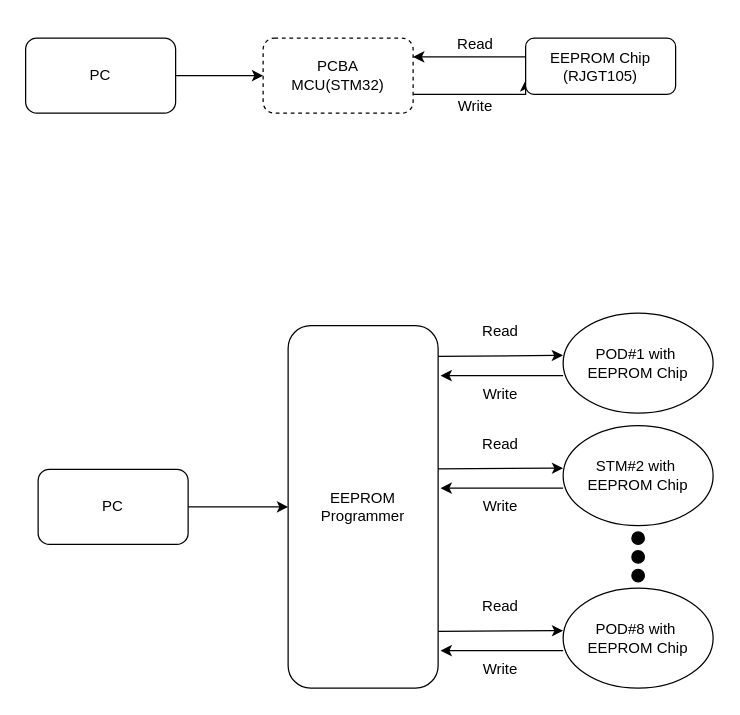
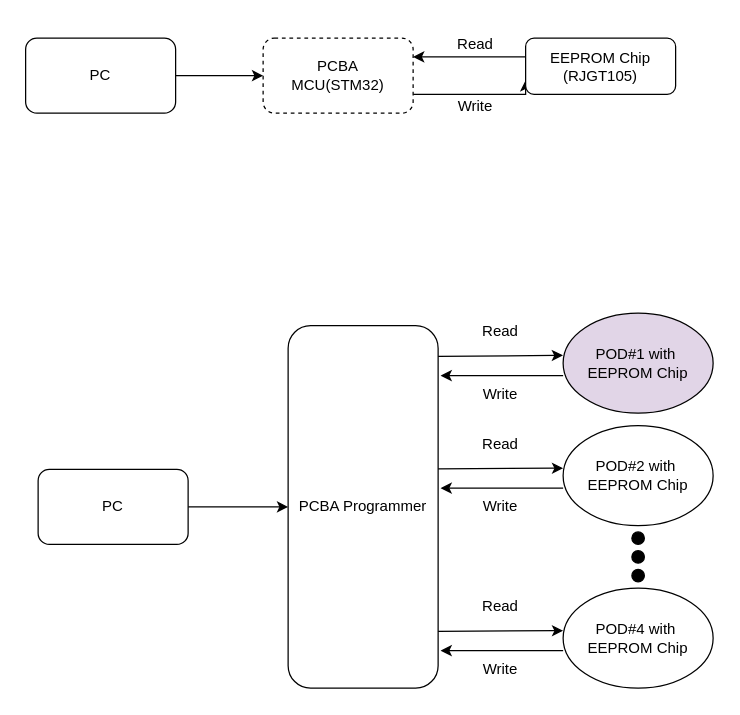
(638, 363) -> (638, 363)
(638, 476) -> (638, 476)
(363, 507) -> (363, 507)
(638, 638) -> (638, 638)
